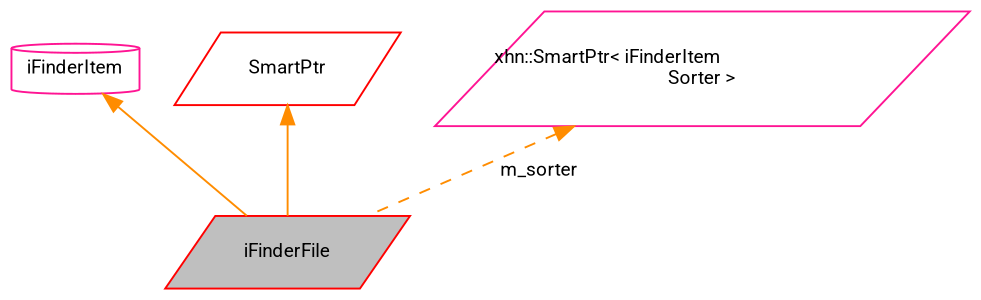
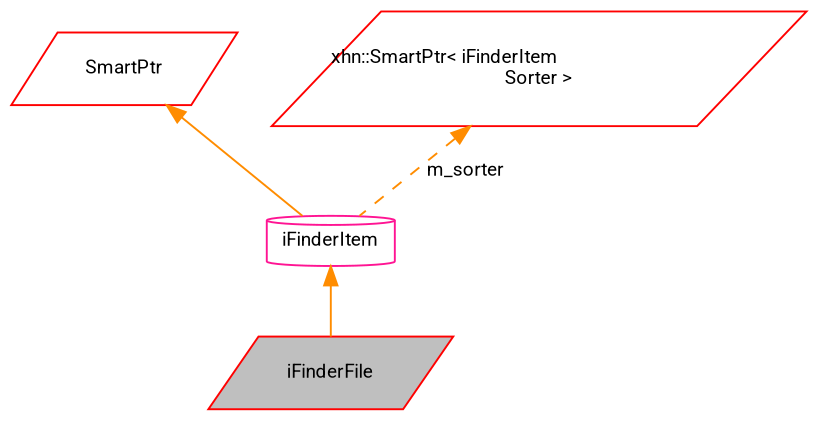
(702, 69) -> (539, 69)
(288, 170) -> (242, 167)
(462, 175) -> (407, 177)
